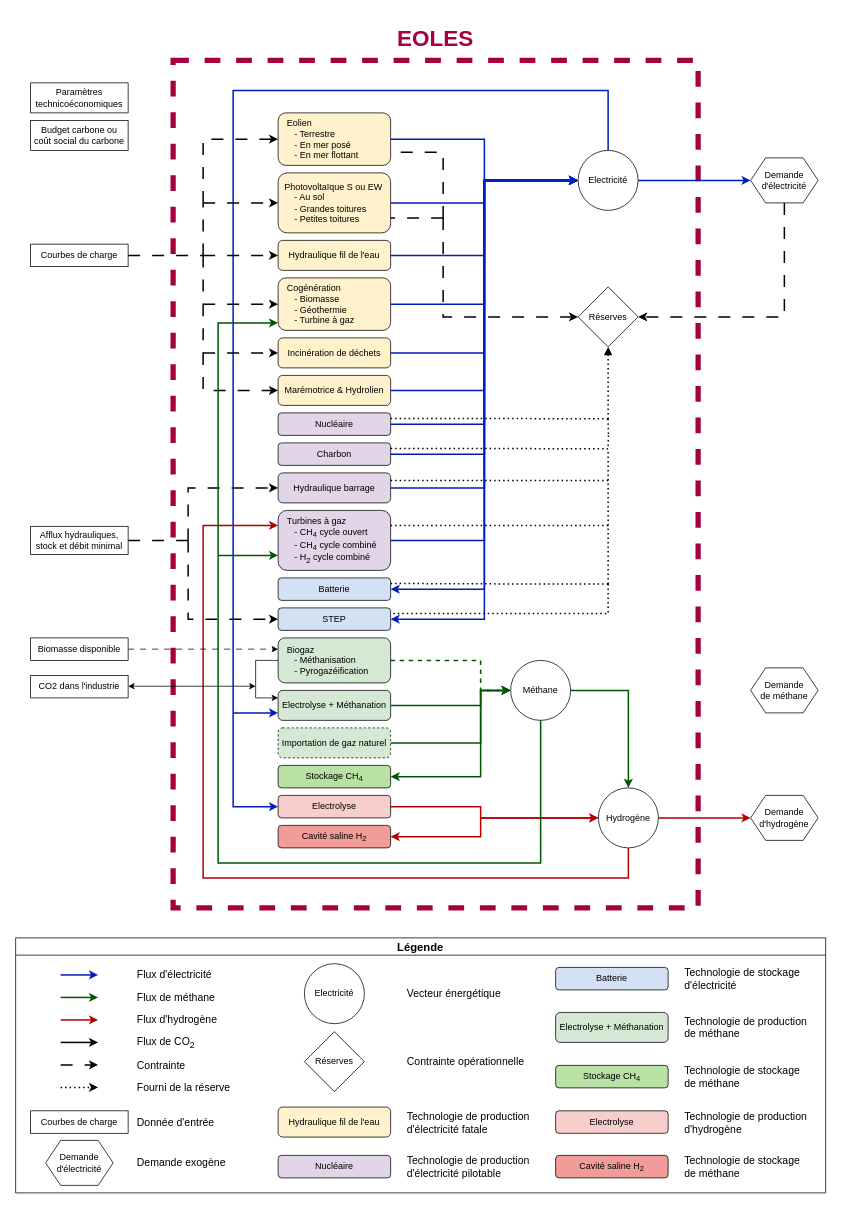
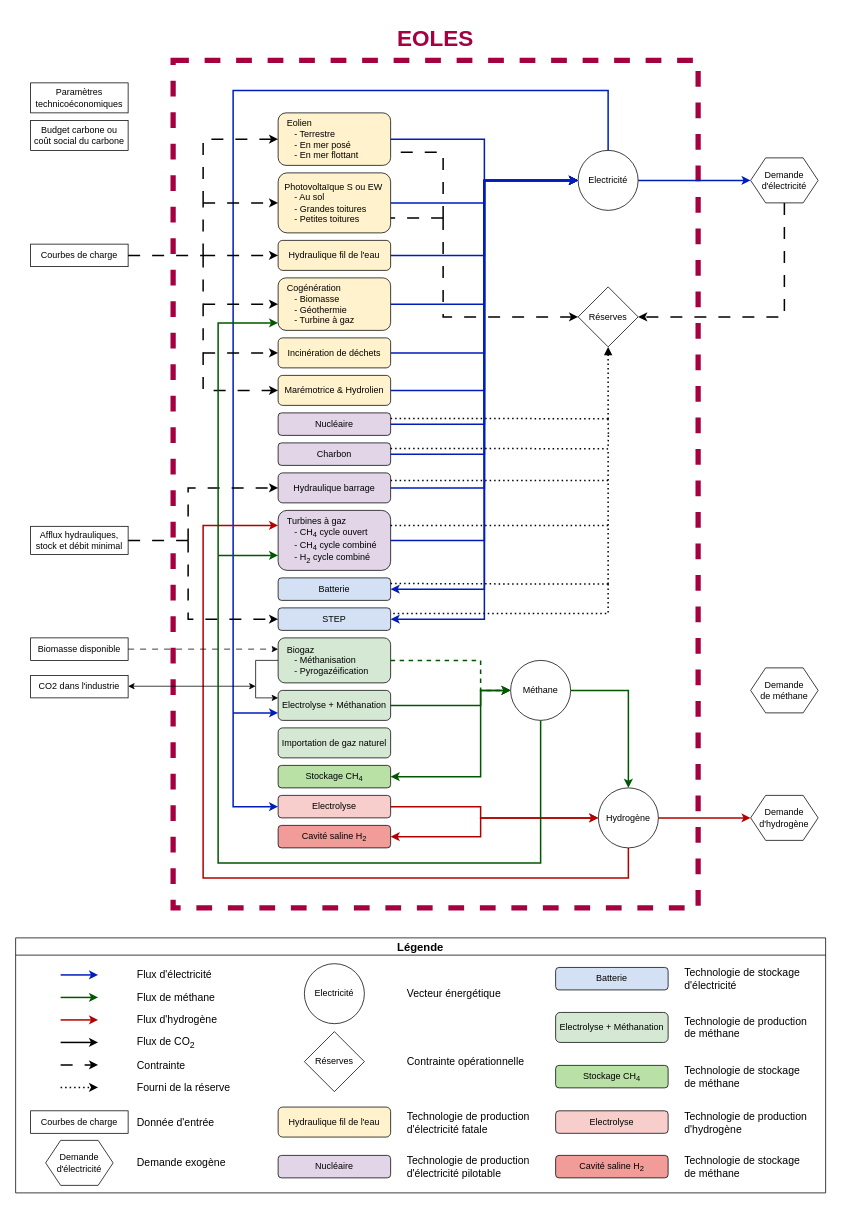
(334, 743) -> (334, 743)
(434, 743) -> none
